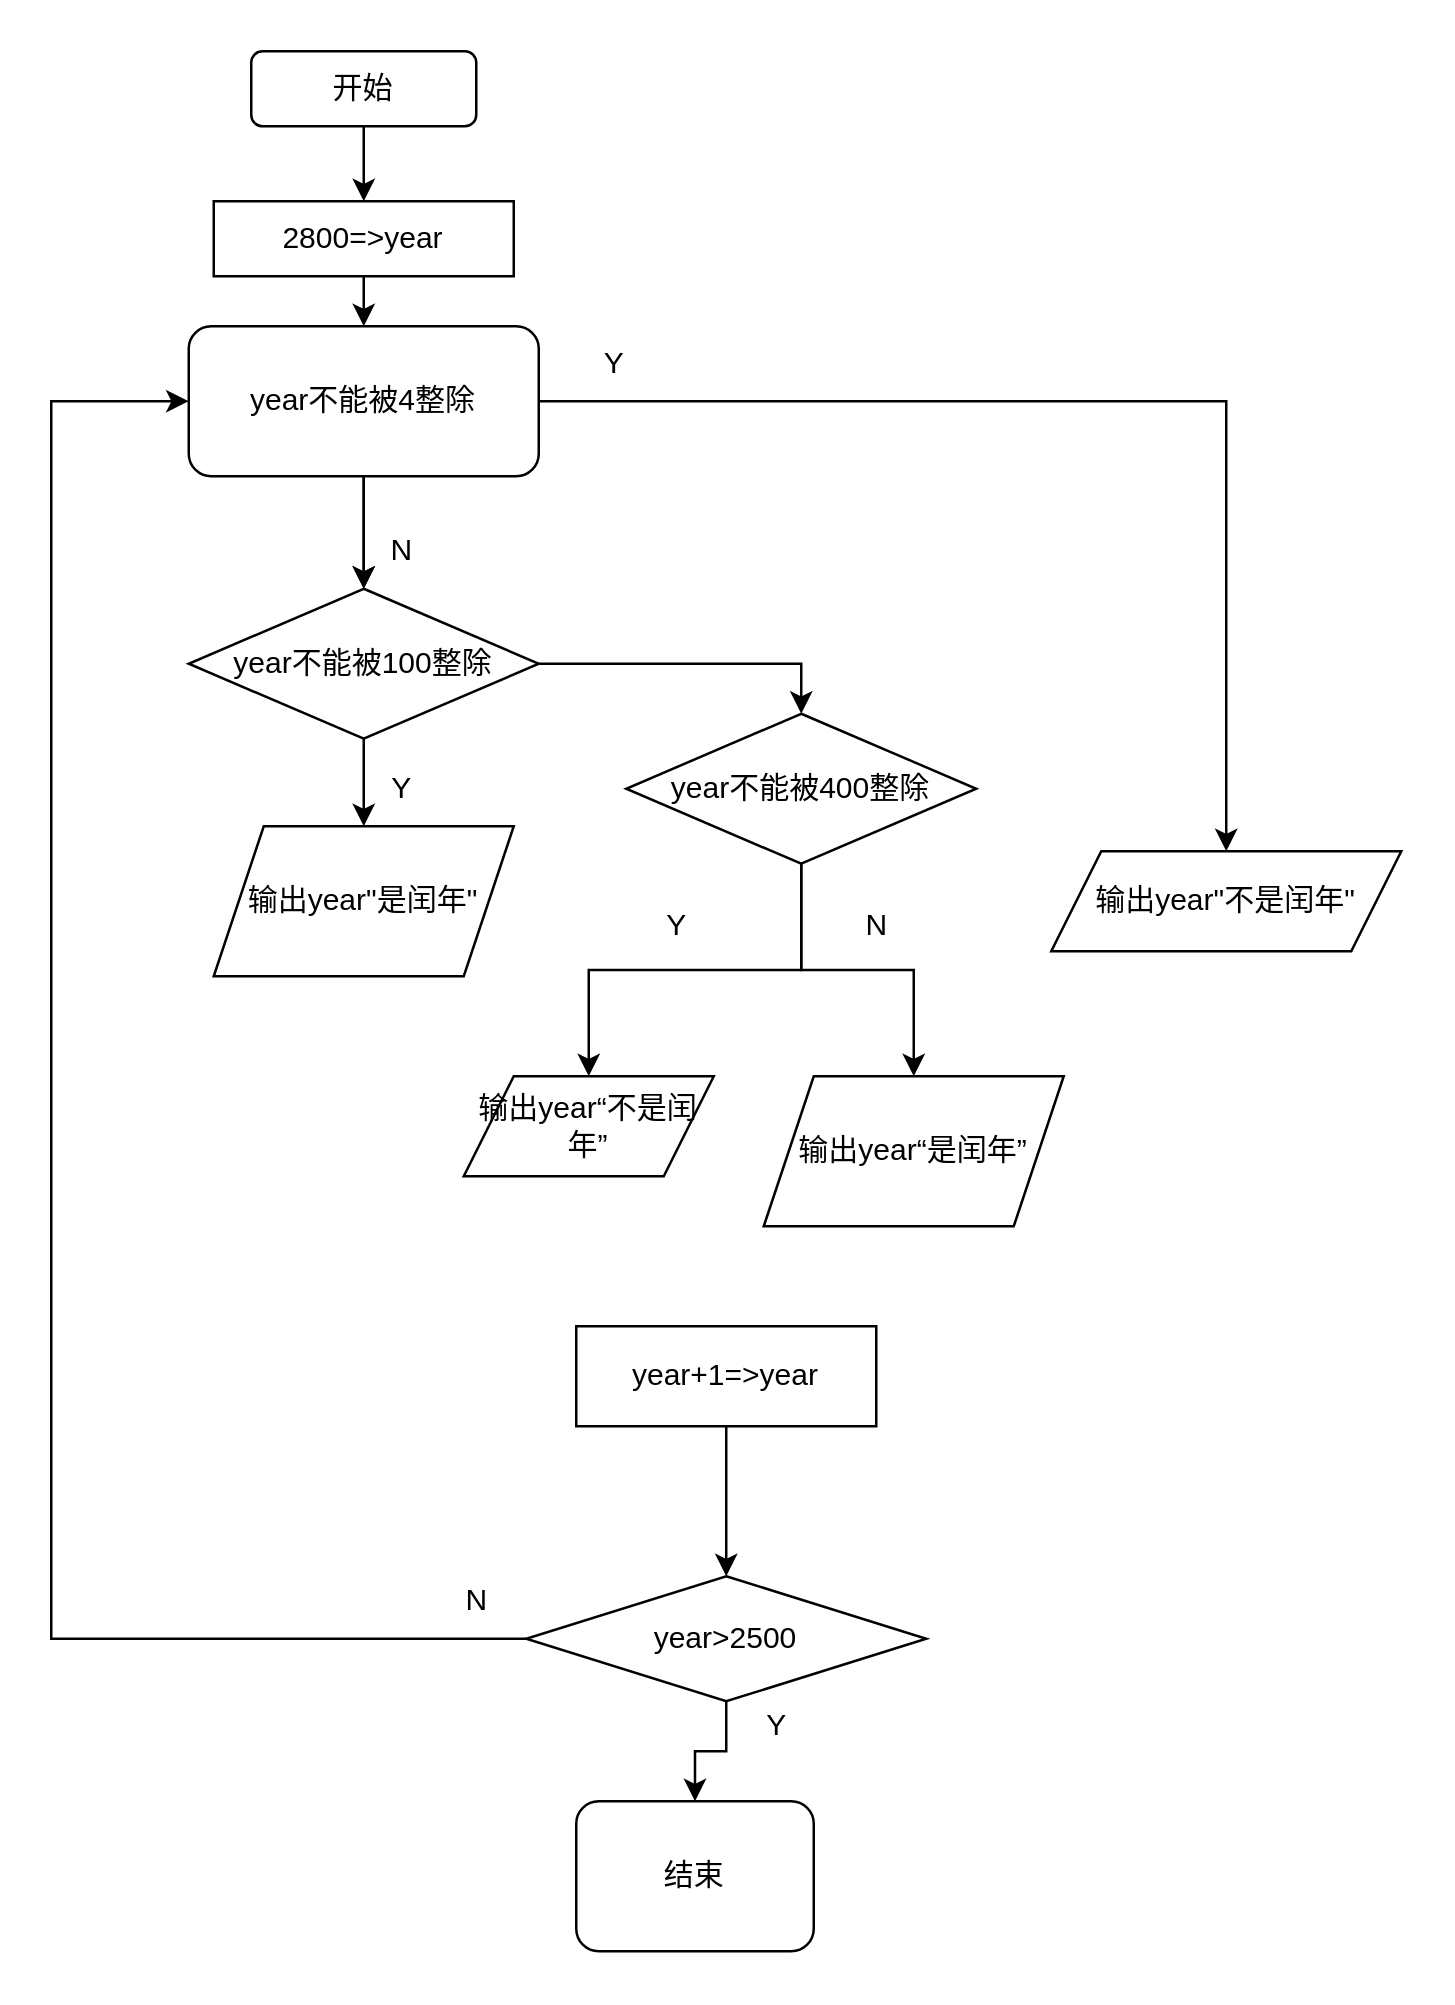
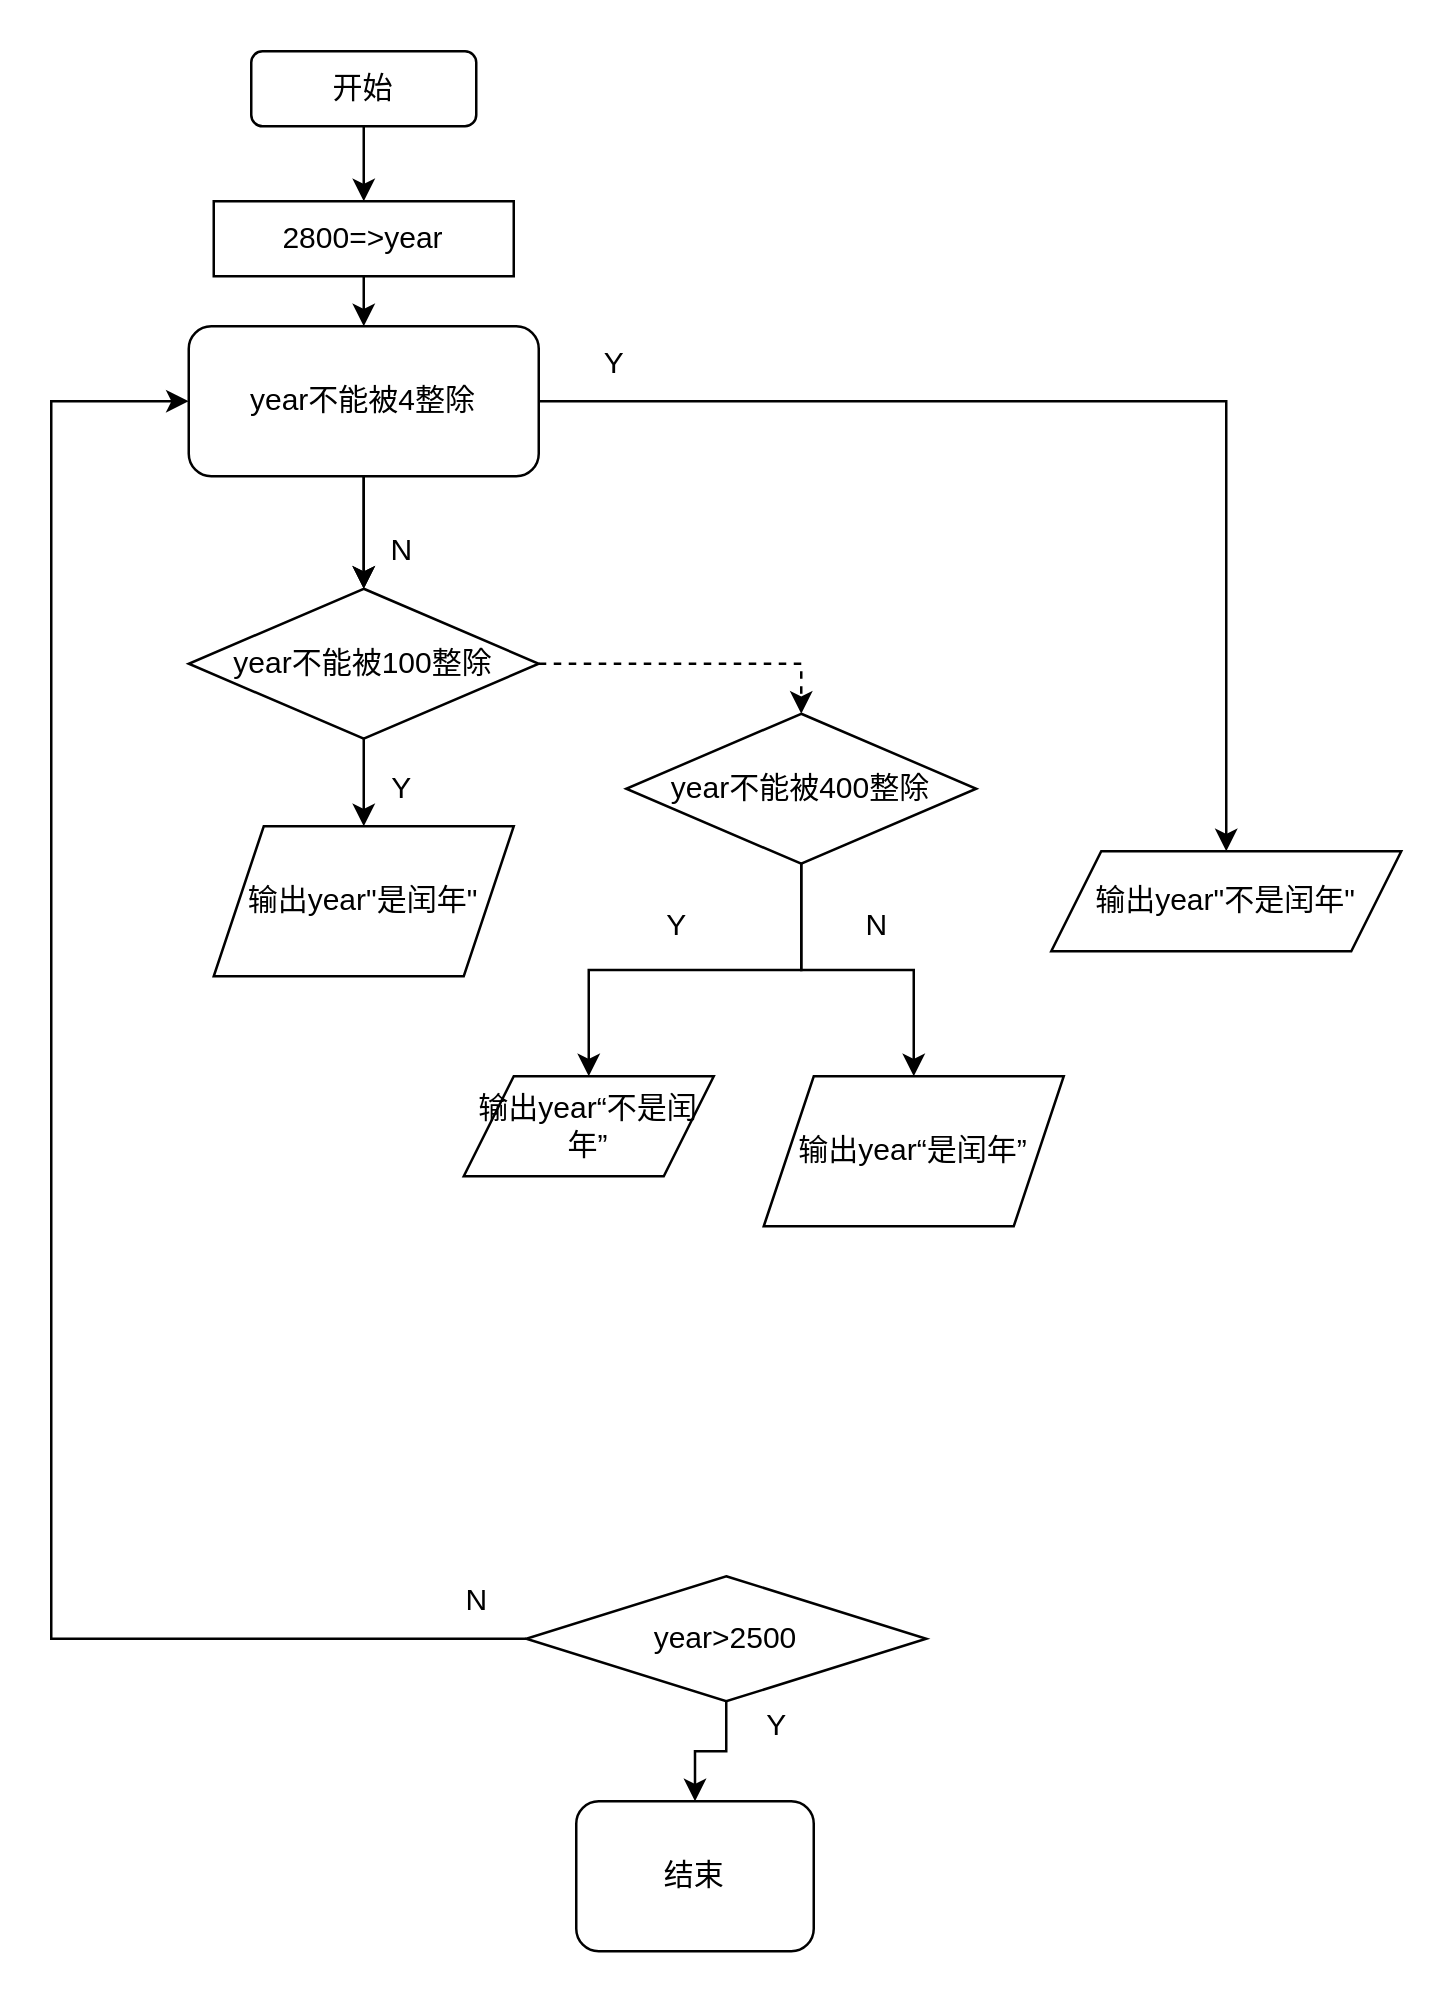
(689, 664) -> (689, 664)
(726, 1376) -> none
(726, 1493) -> none
